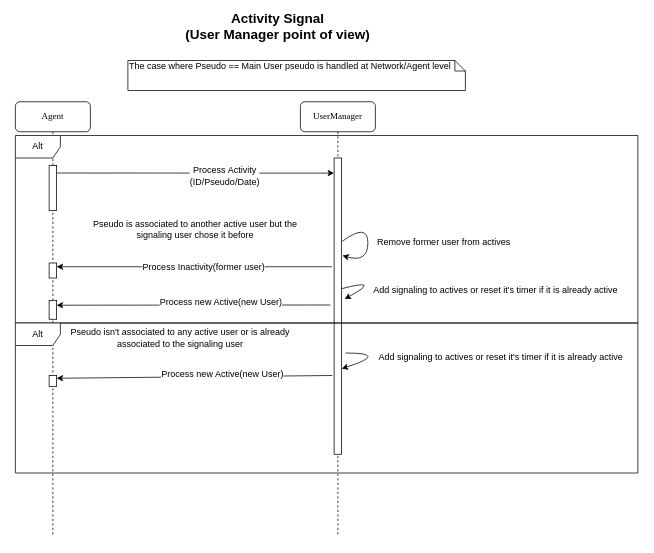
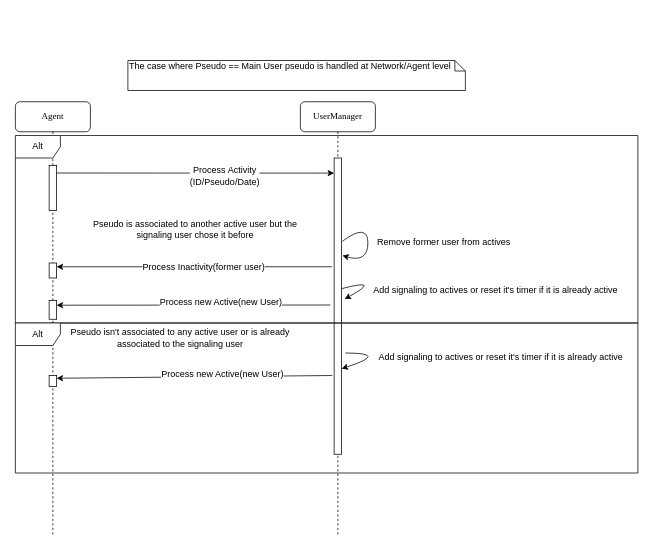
(278, 27) -> none
